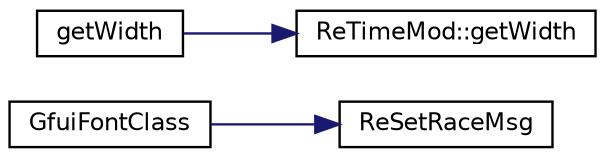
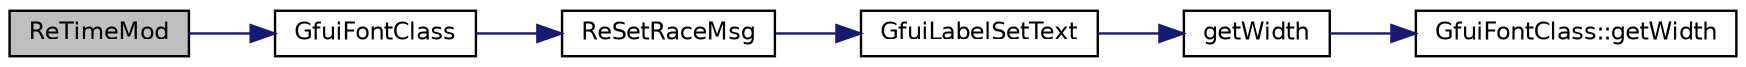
none -> (99, 33)
(446, 33) -> (1576, 33)
none -> (979, 33)
